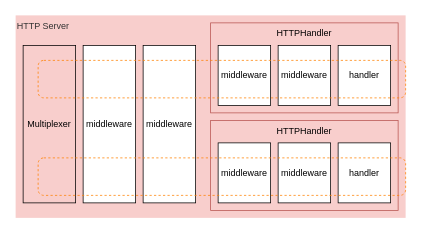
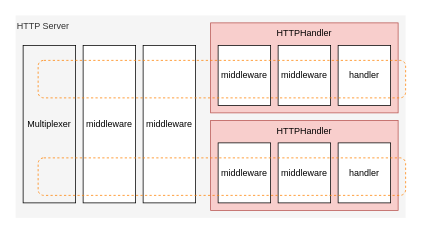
(210, 117) -> (210, 117)
